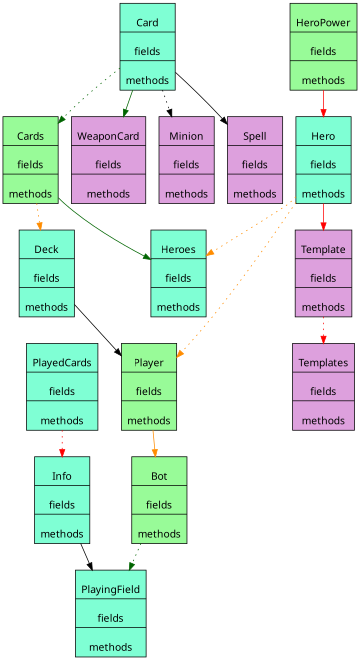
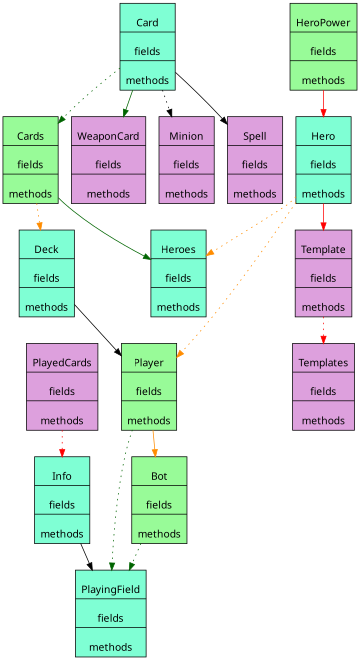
(62, 387) -> (62, 387)
none -> (118, 496)
